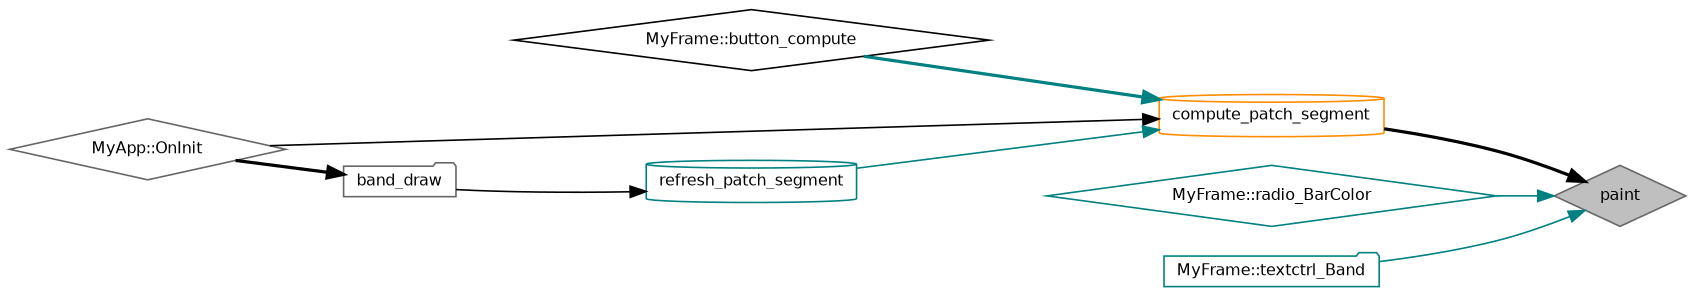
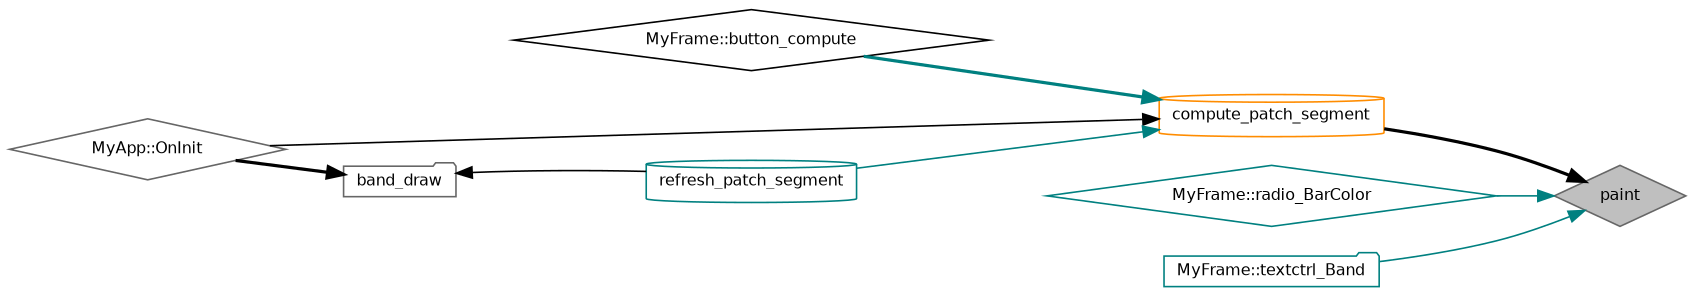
(543, 192) -> (559, 171)
